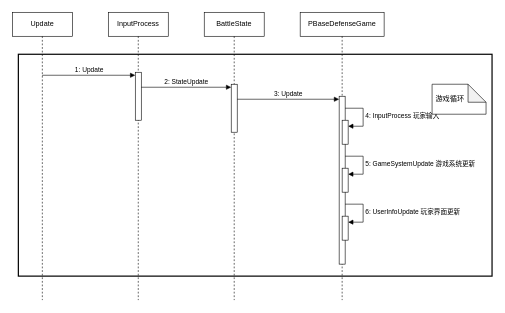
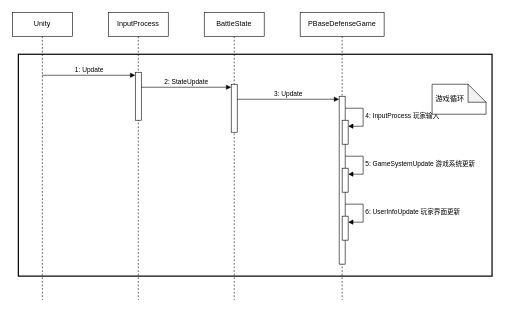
(42, 24) -> (42, 24)
